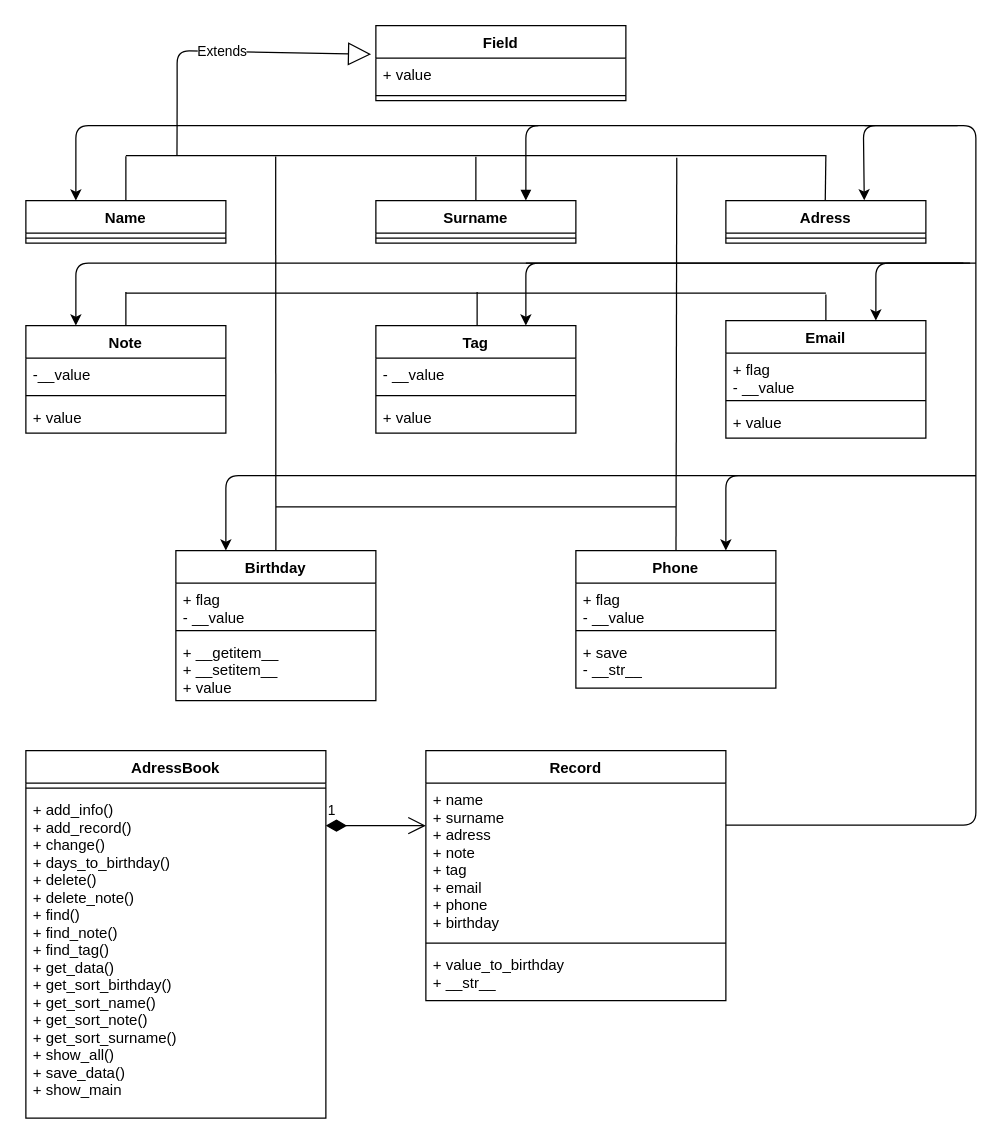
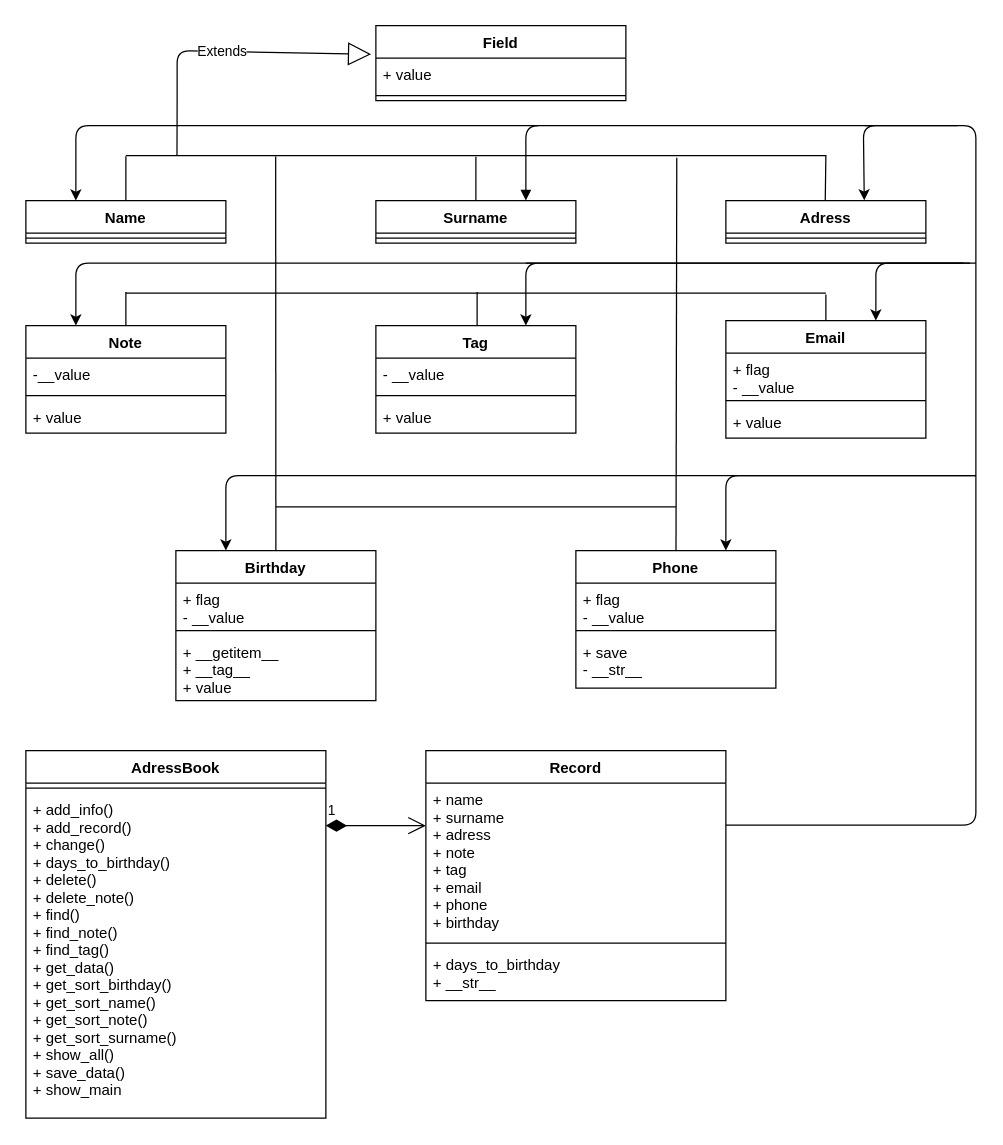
(235, 653) -> (235, 653)
(508, 965) -> (506, 965)
